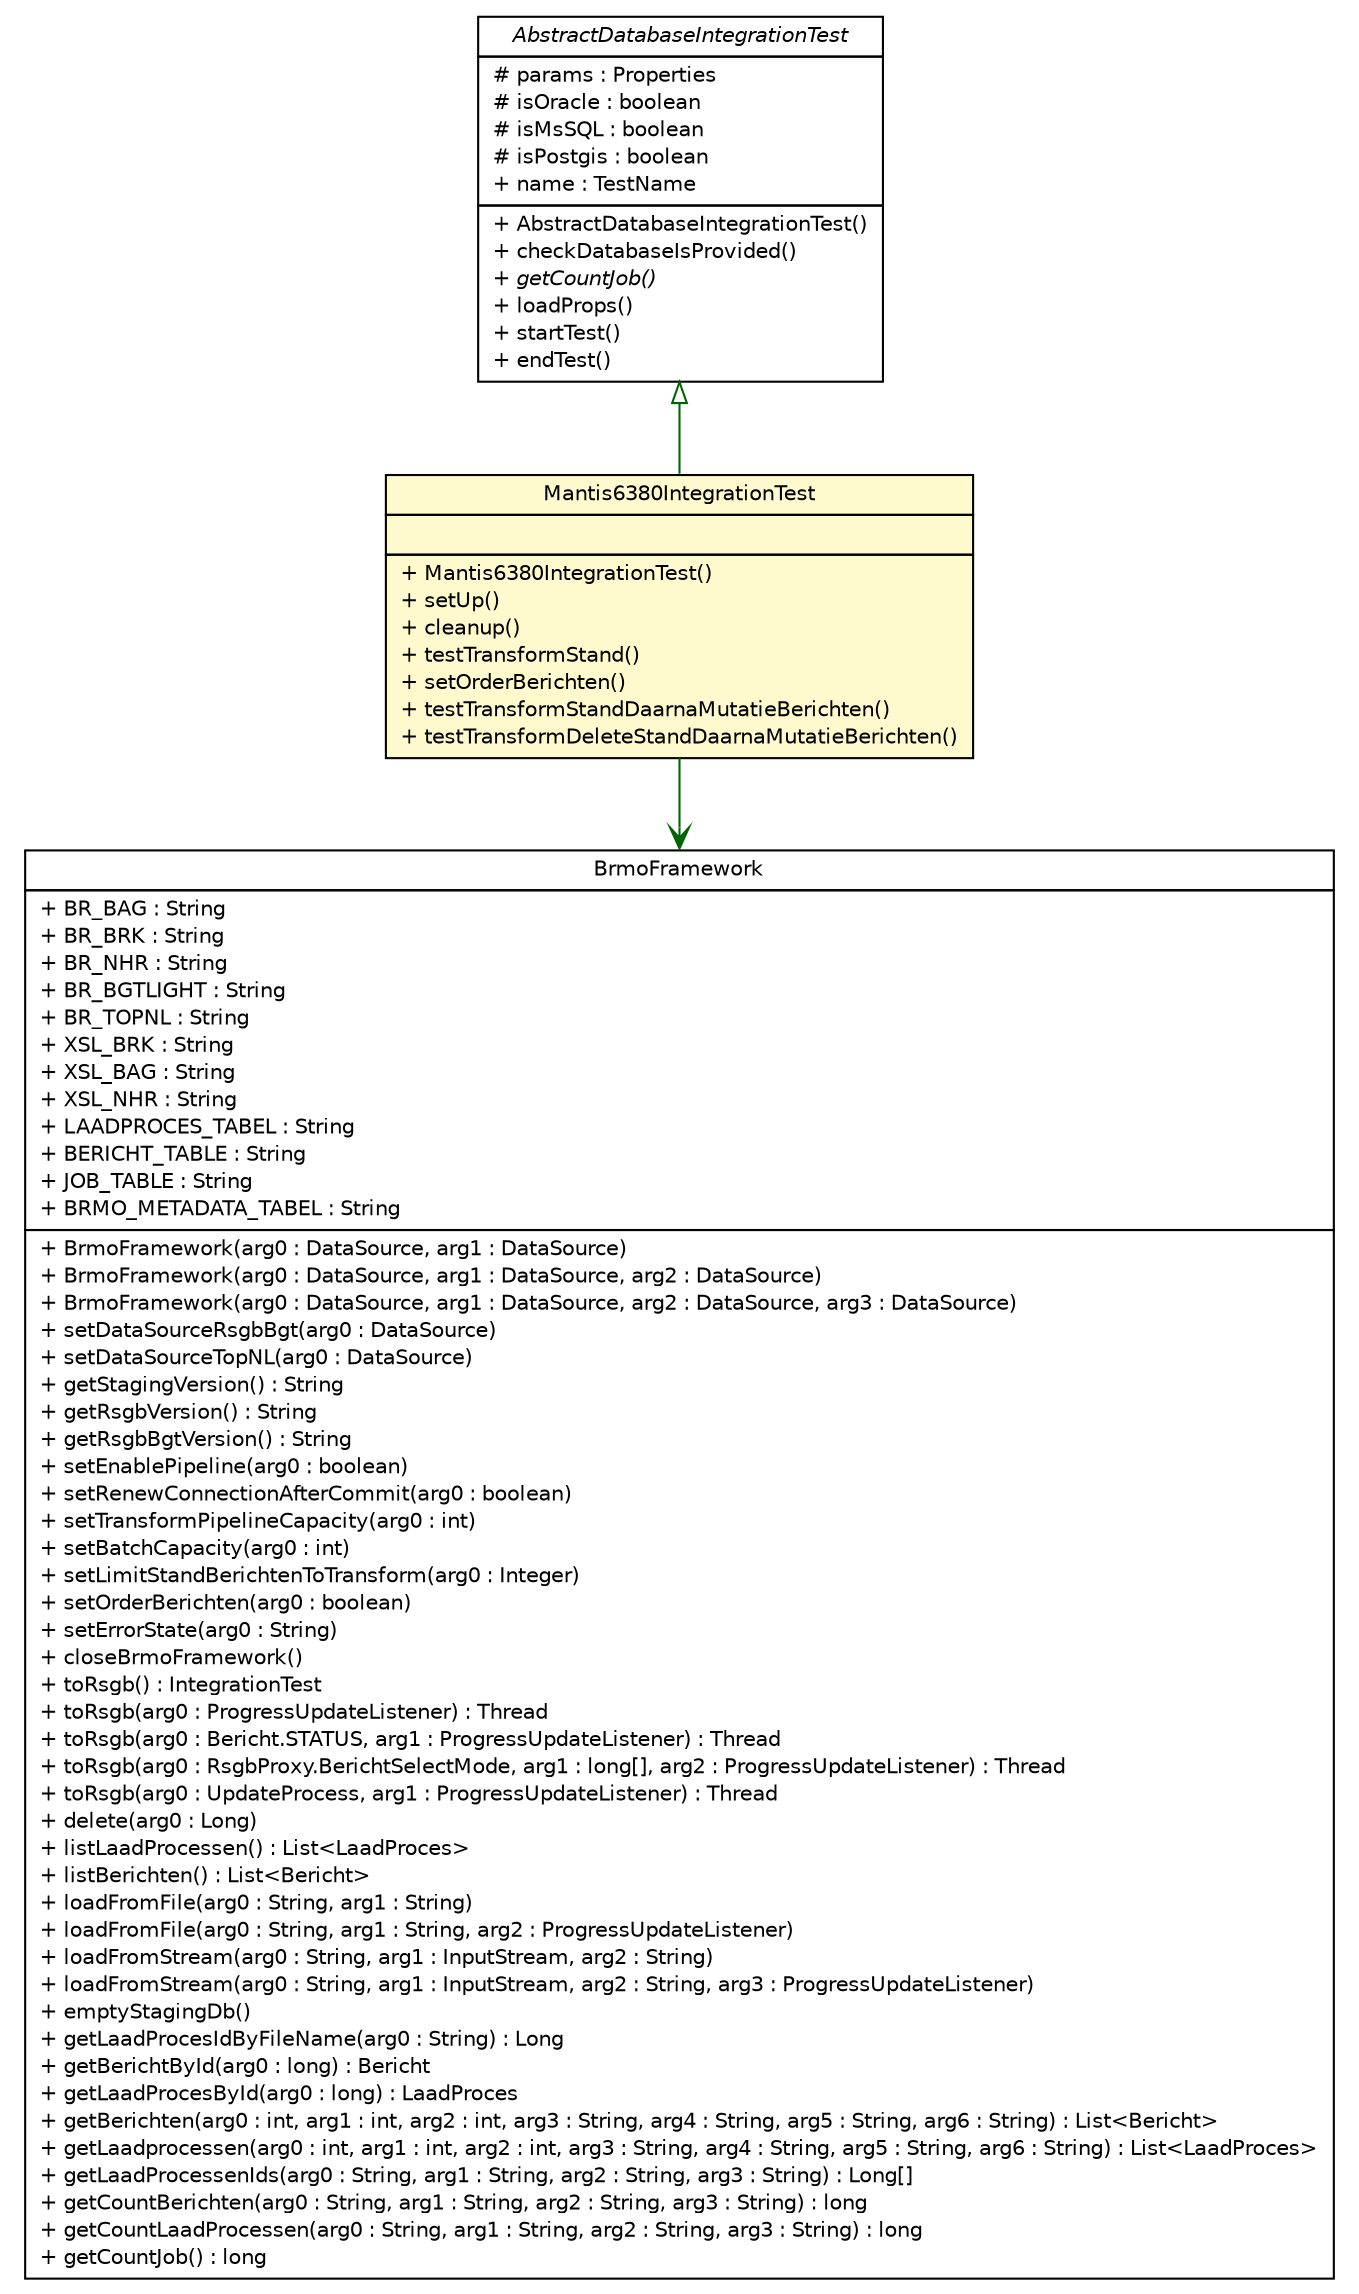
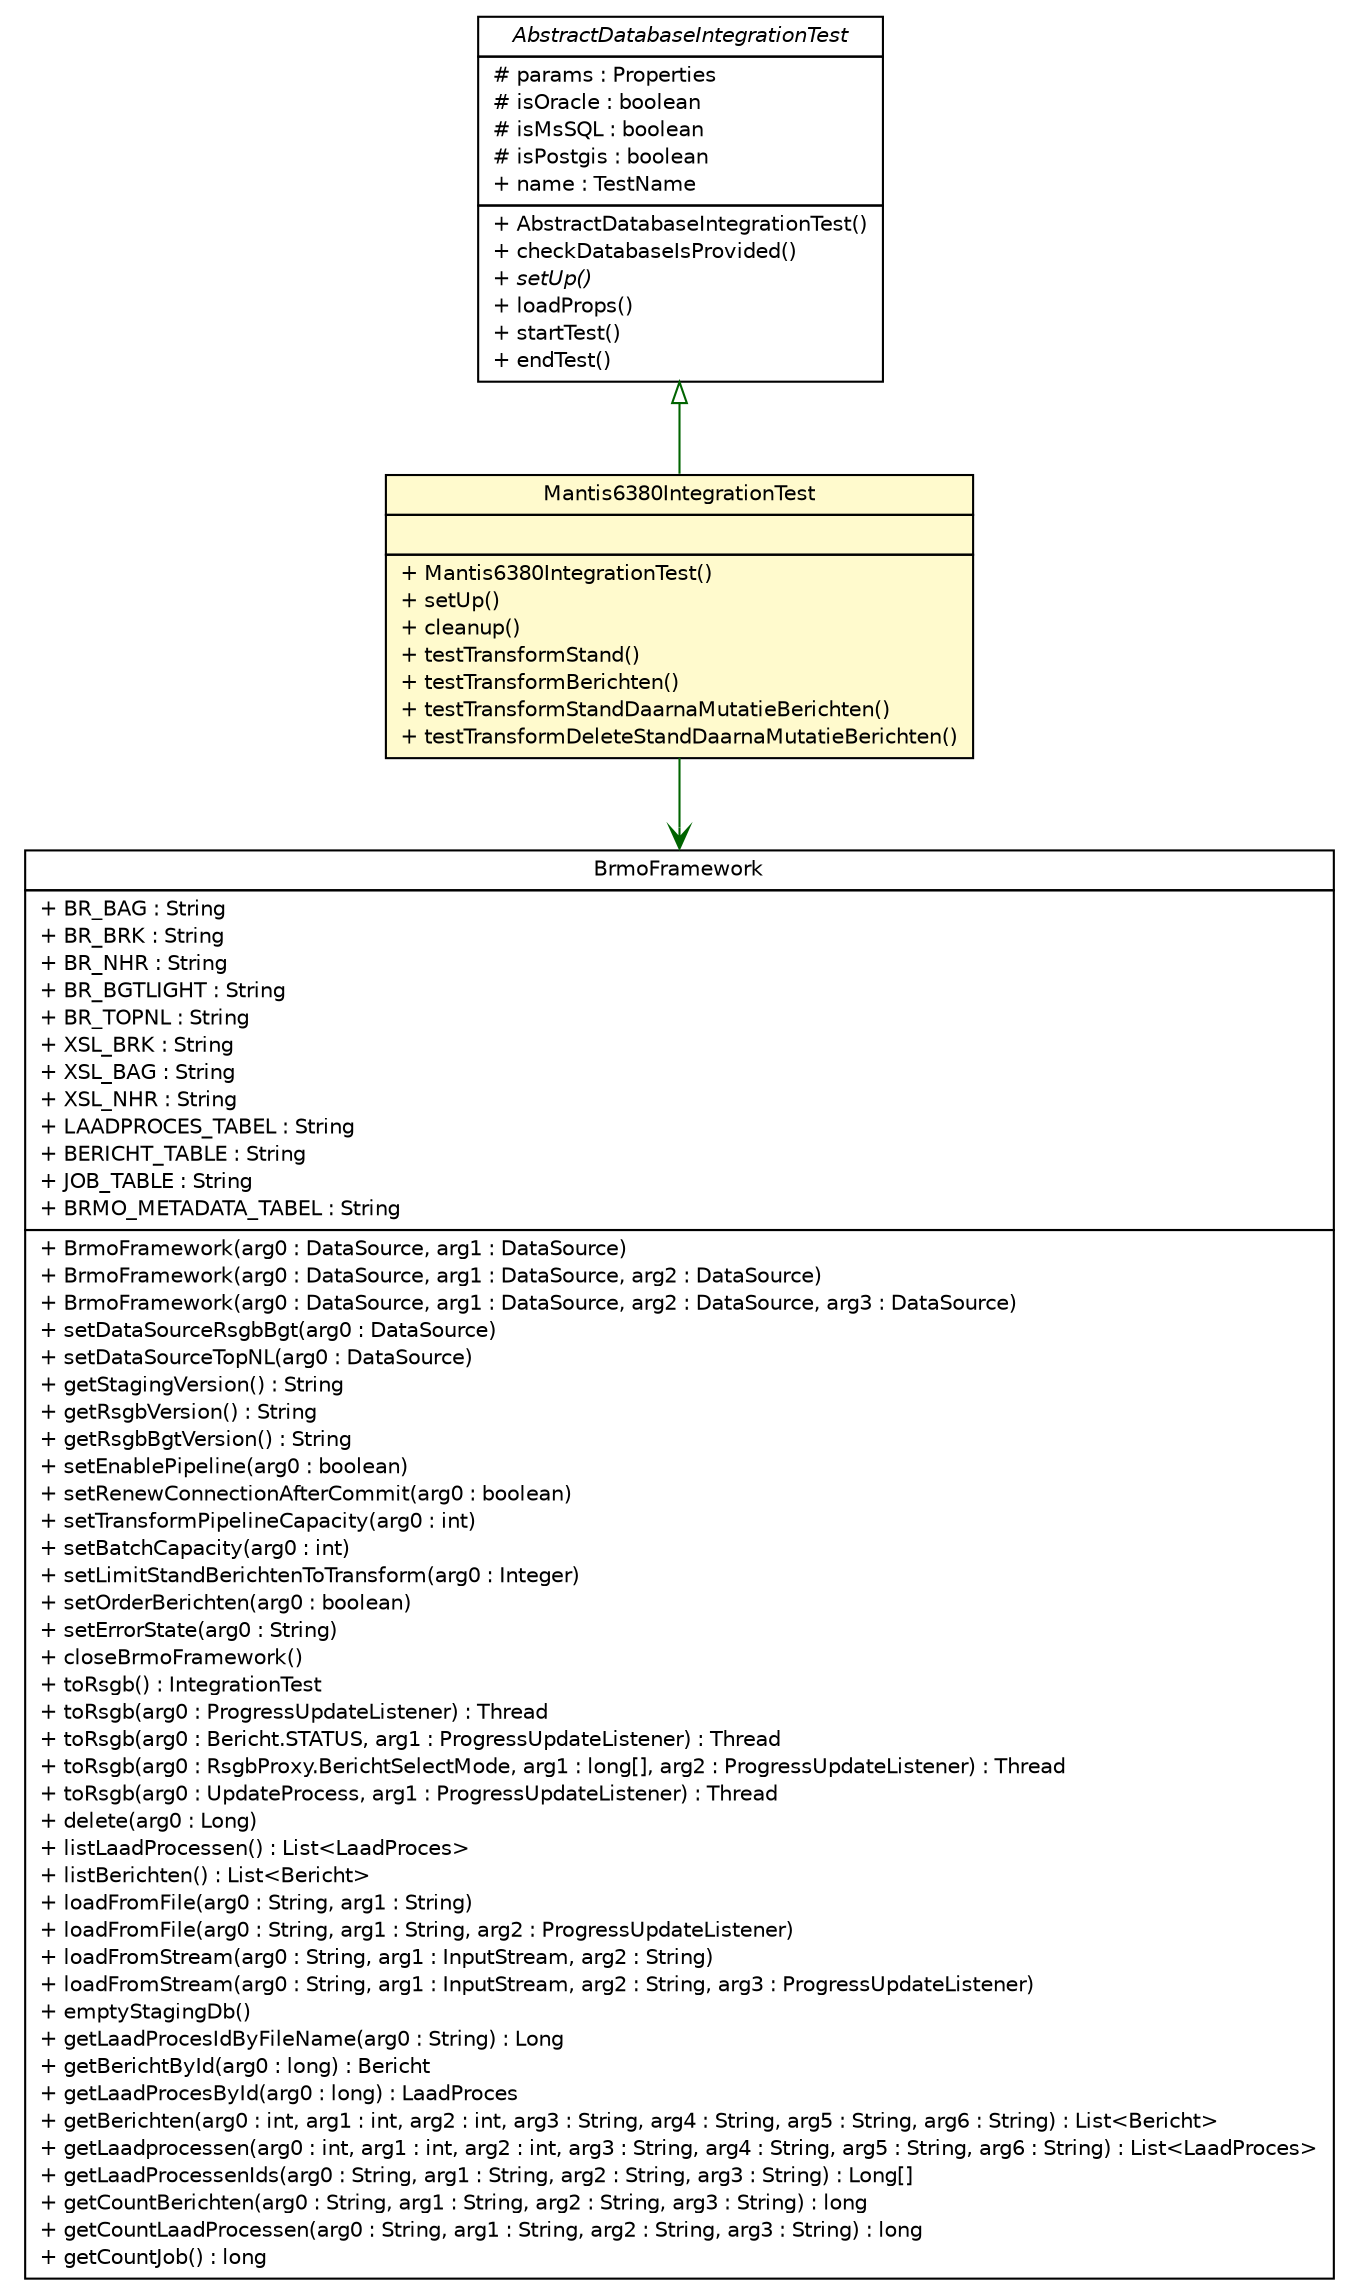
(576, 279) -> (543, 279)
(514, 683) -> (540, 683)
